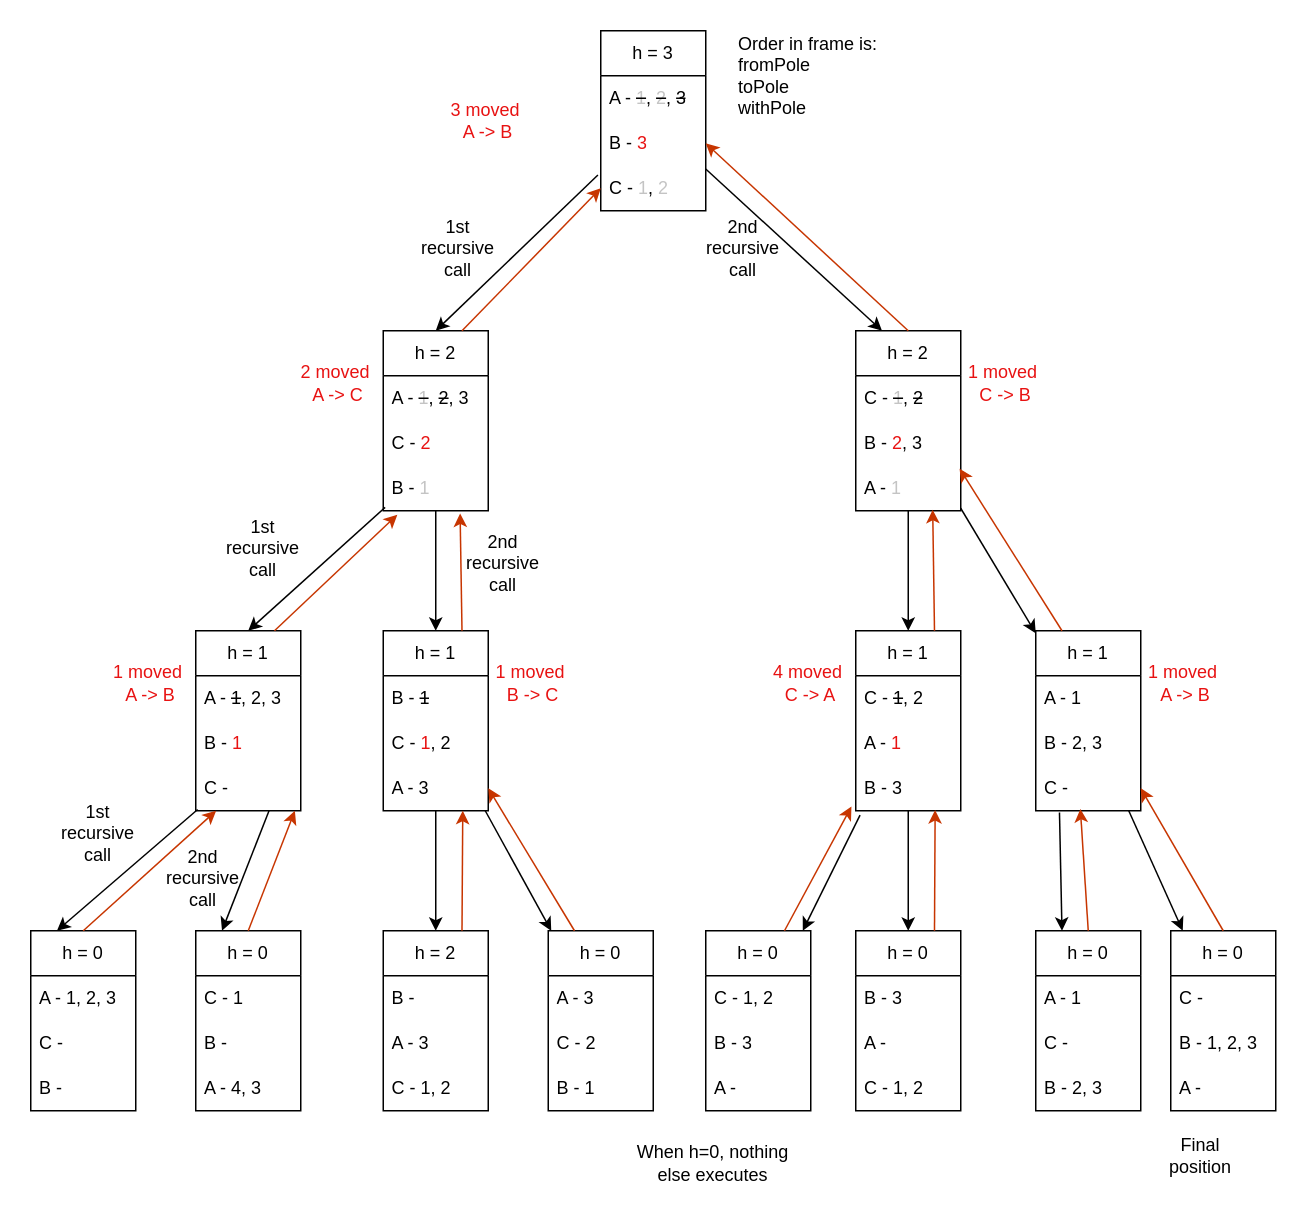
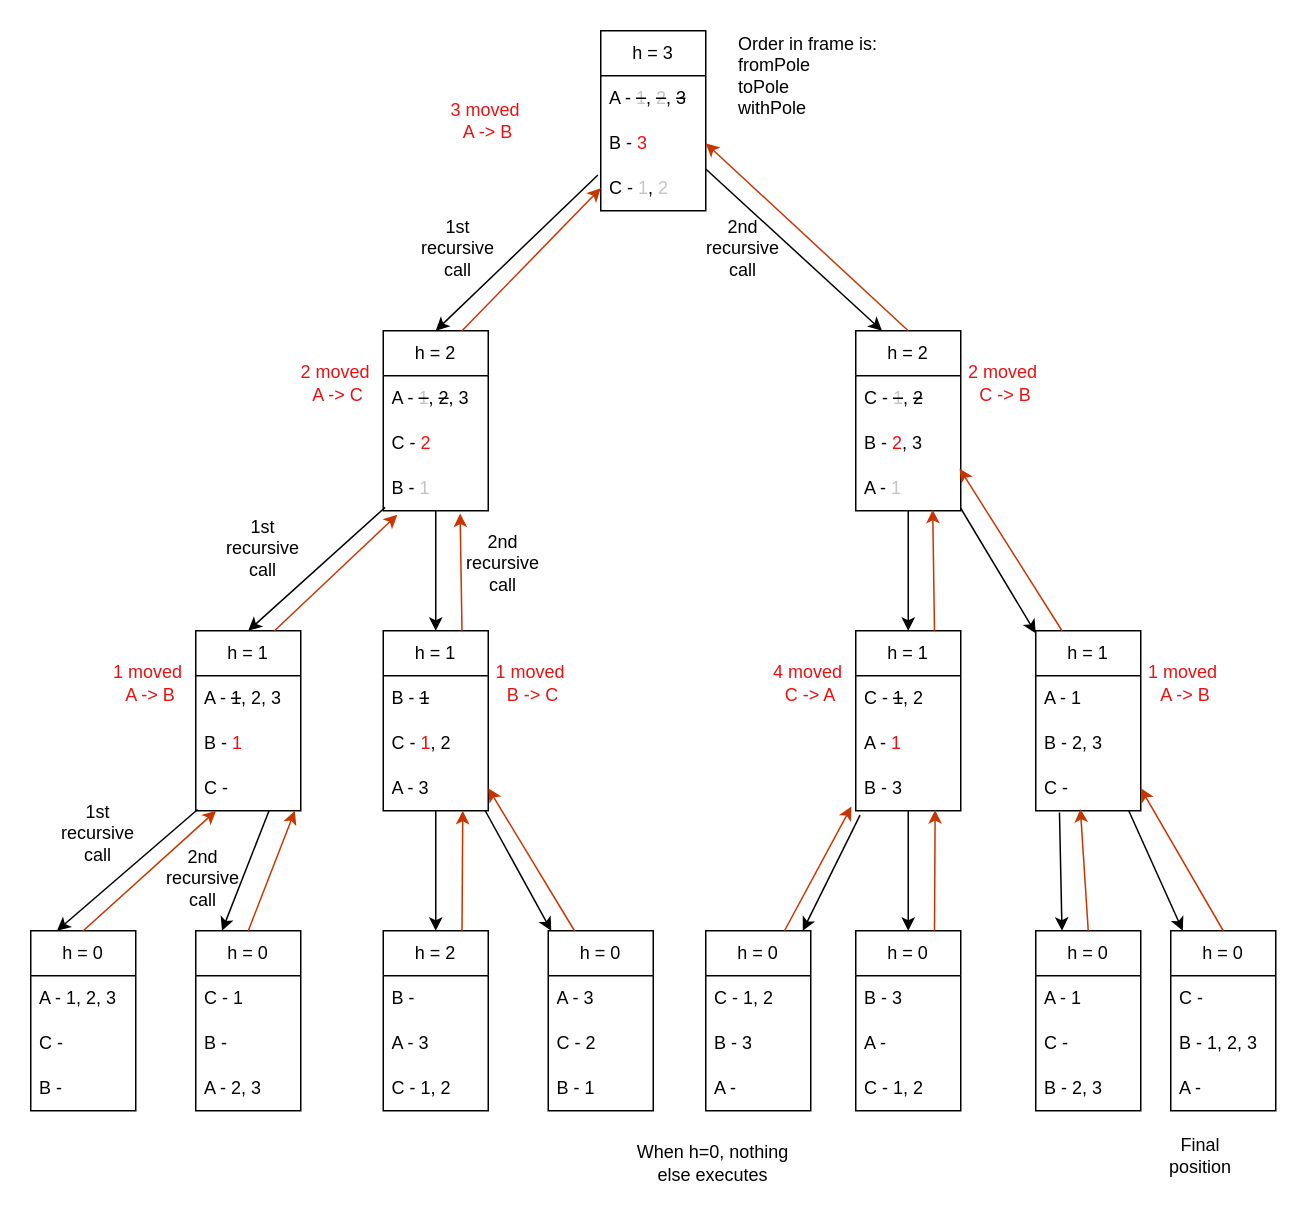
(1006, 383) -> (1006, 383)
(236, 1088) -> (236, 1088)
